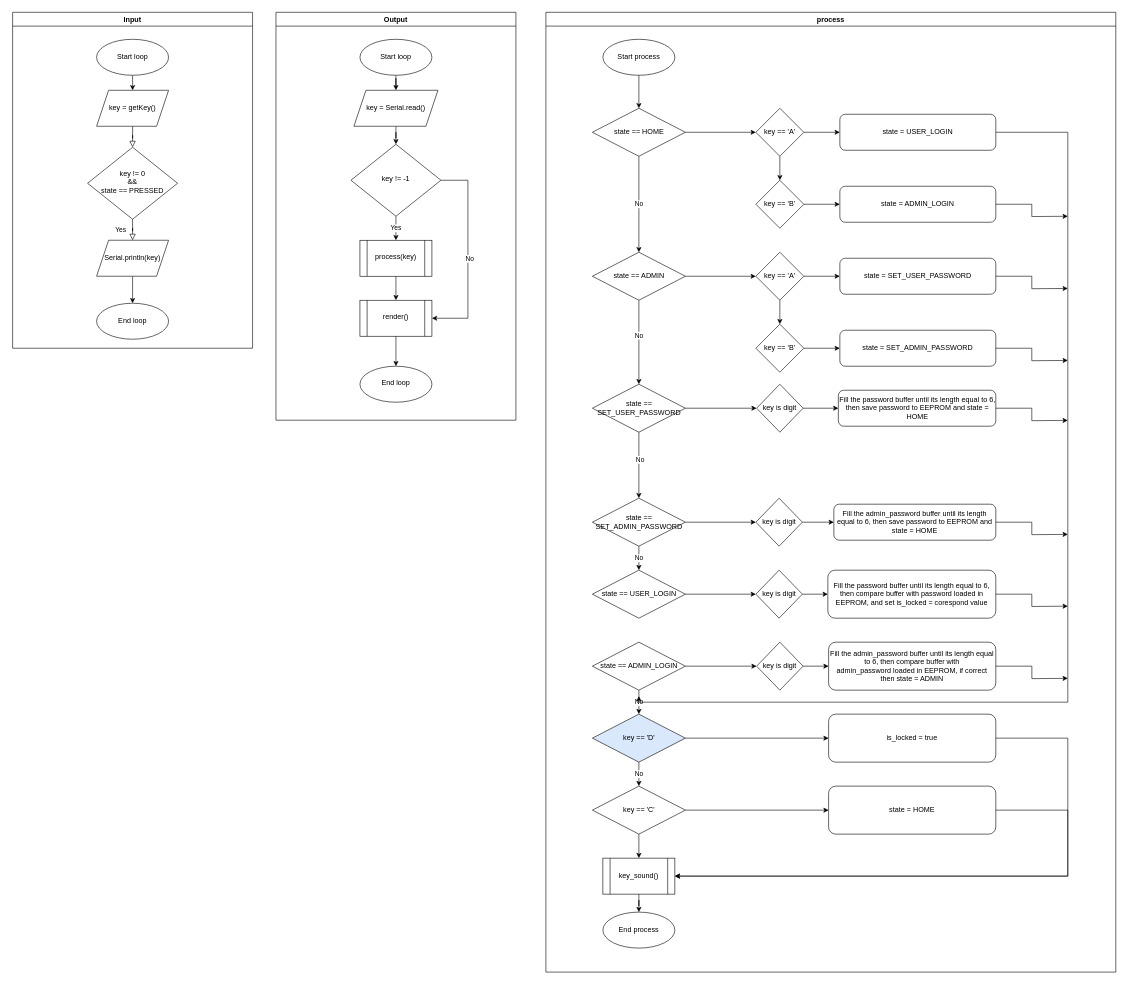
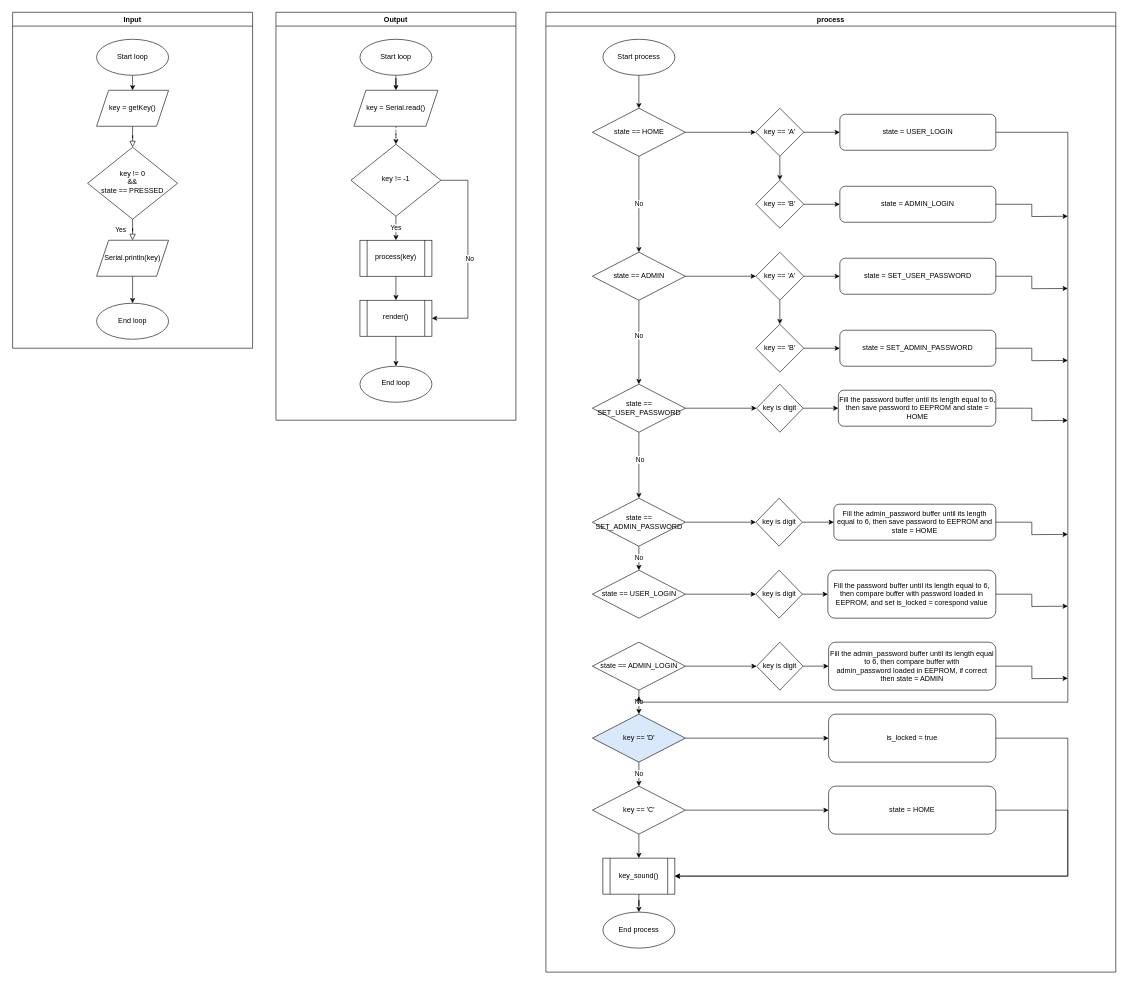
(396, 137) -> (396, 137)
